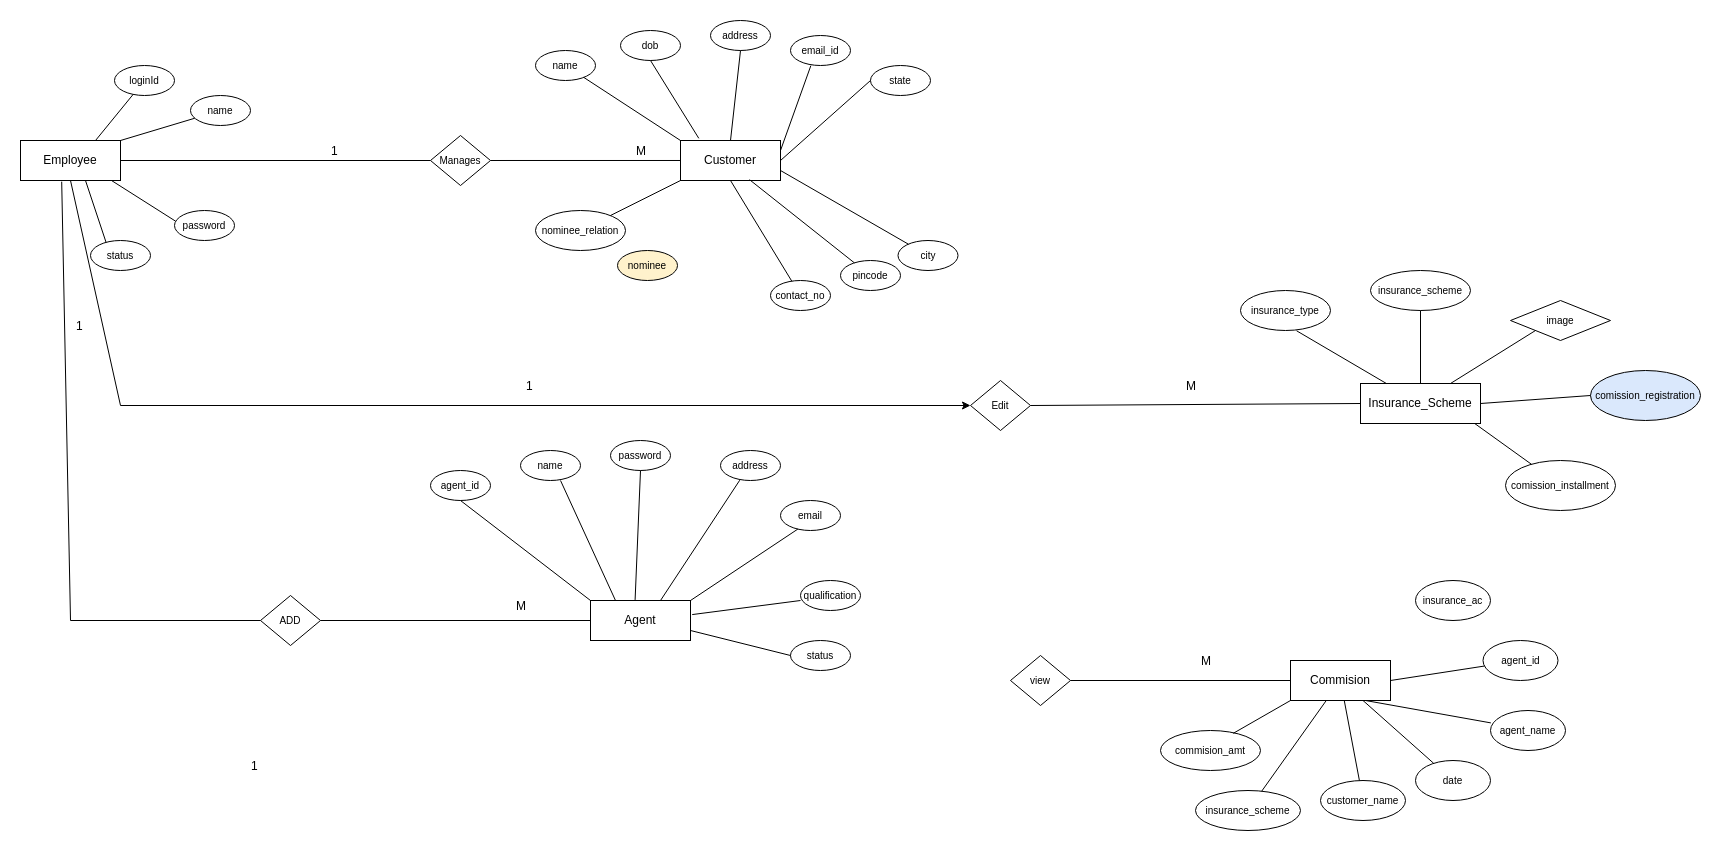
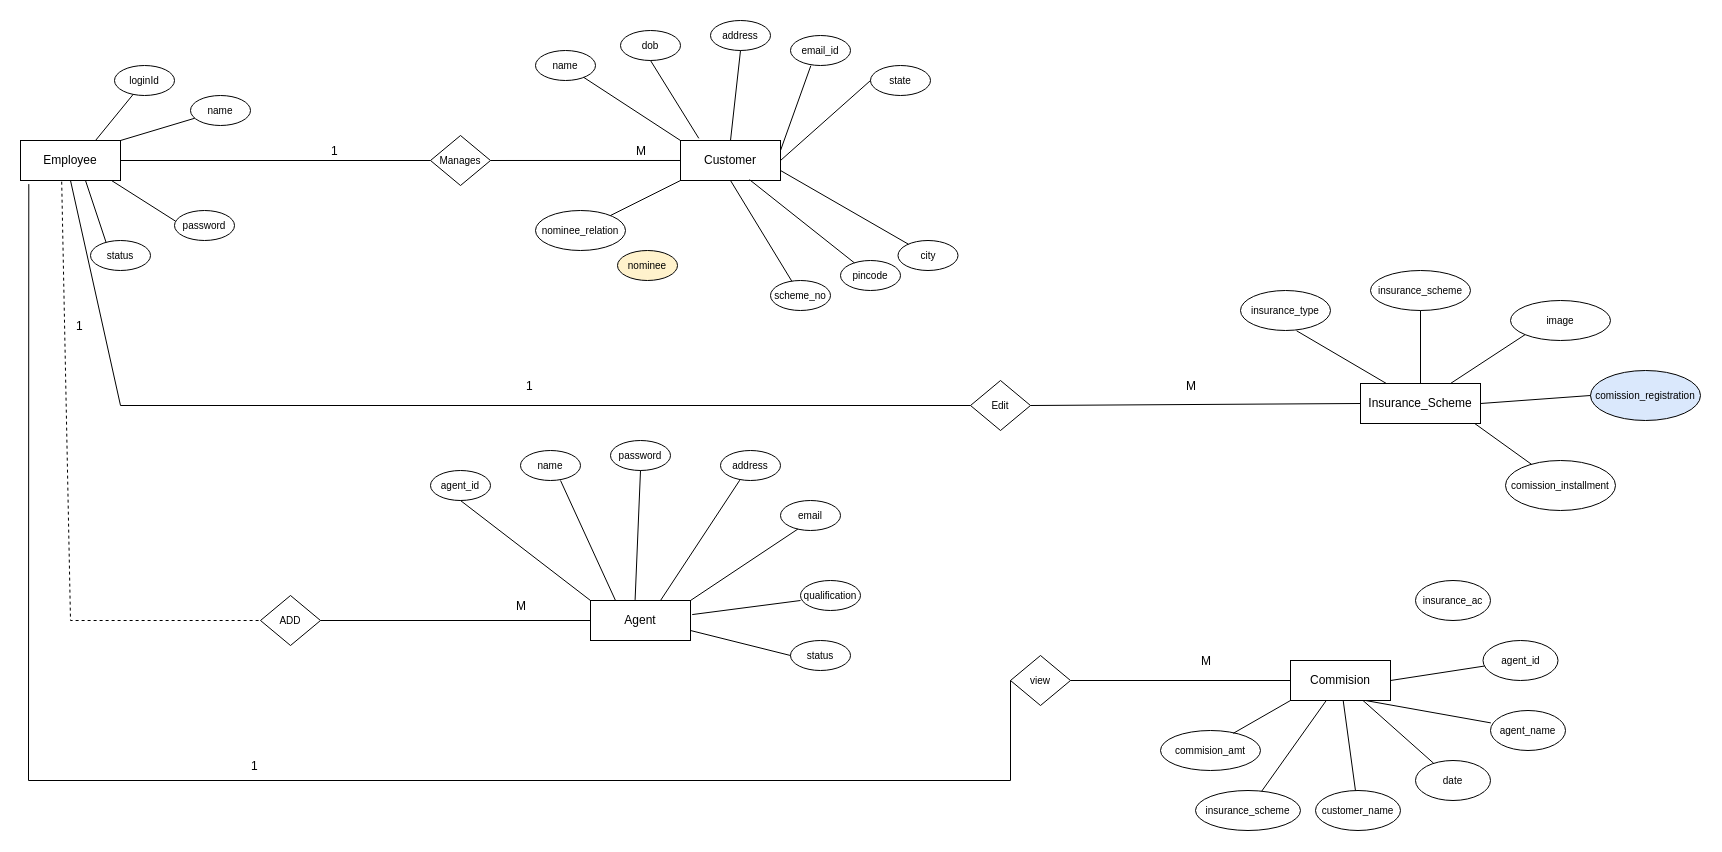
(801, 296) -> (801, 296)
(1561, 321) -> (1561, 321)
(962, 406) -> (964, 406)
(68, 496) -> (68, 496)
none -> (272, 781)
(1363, 801) -> (1358, 811)
